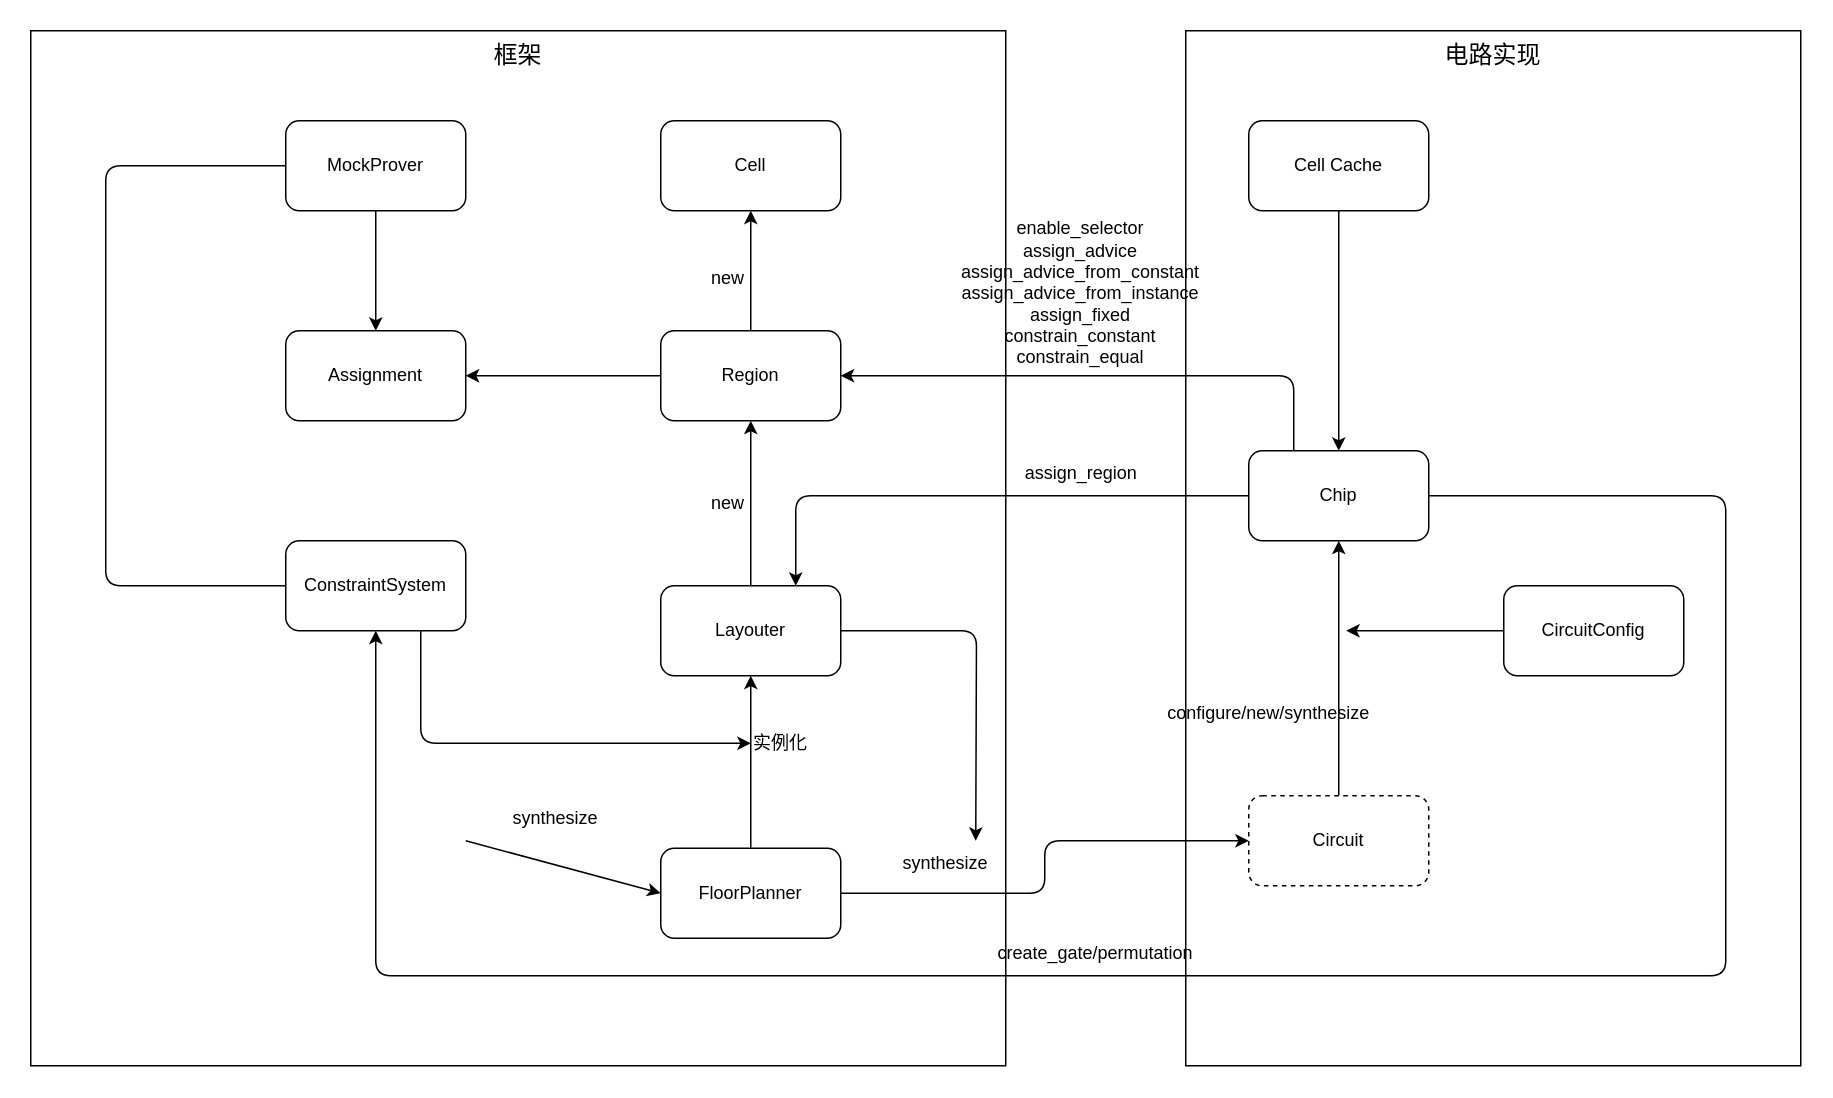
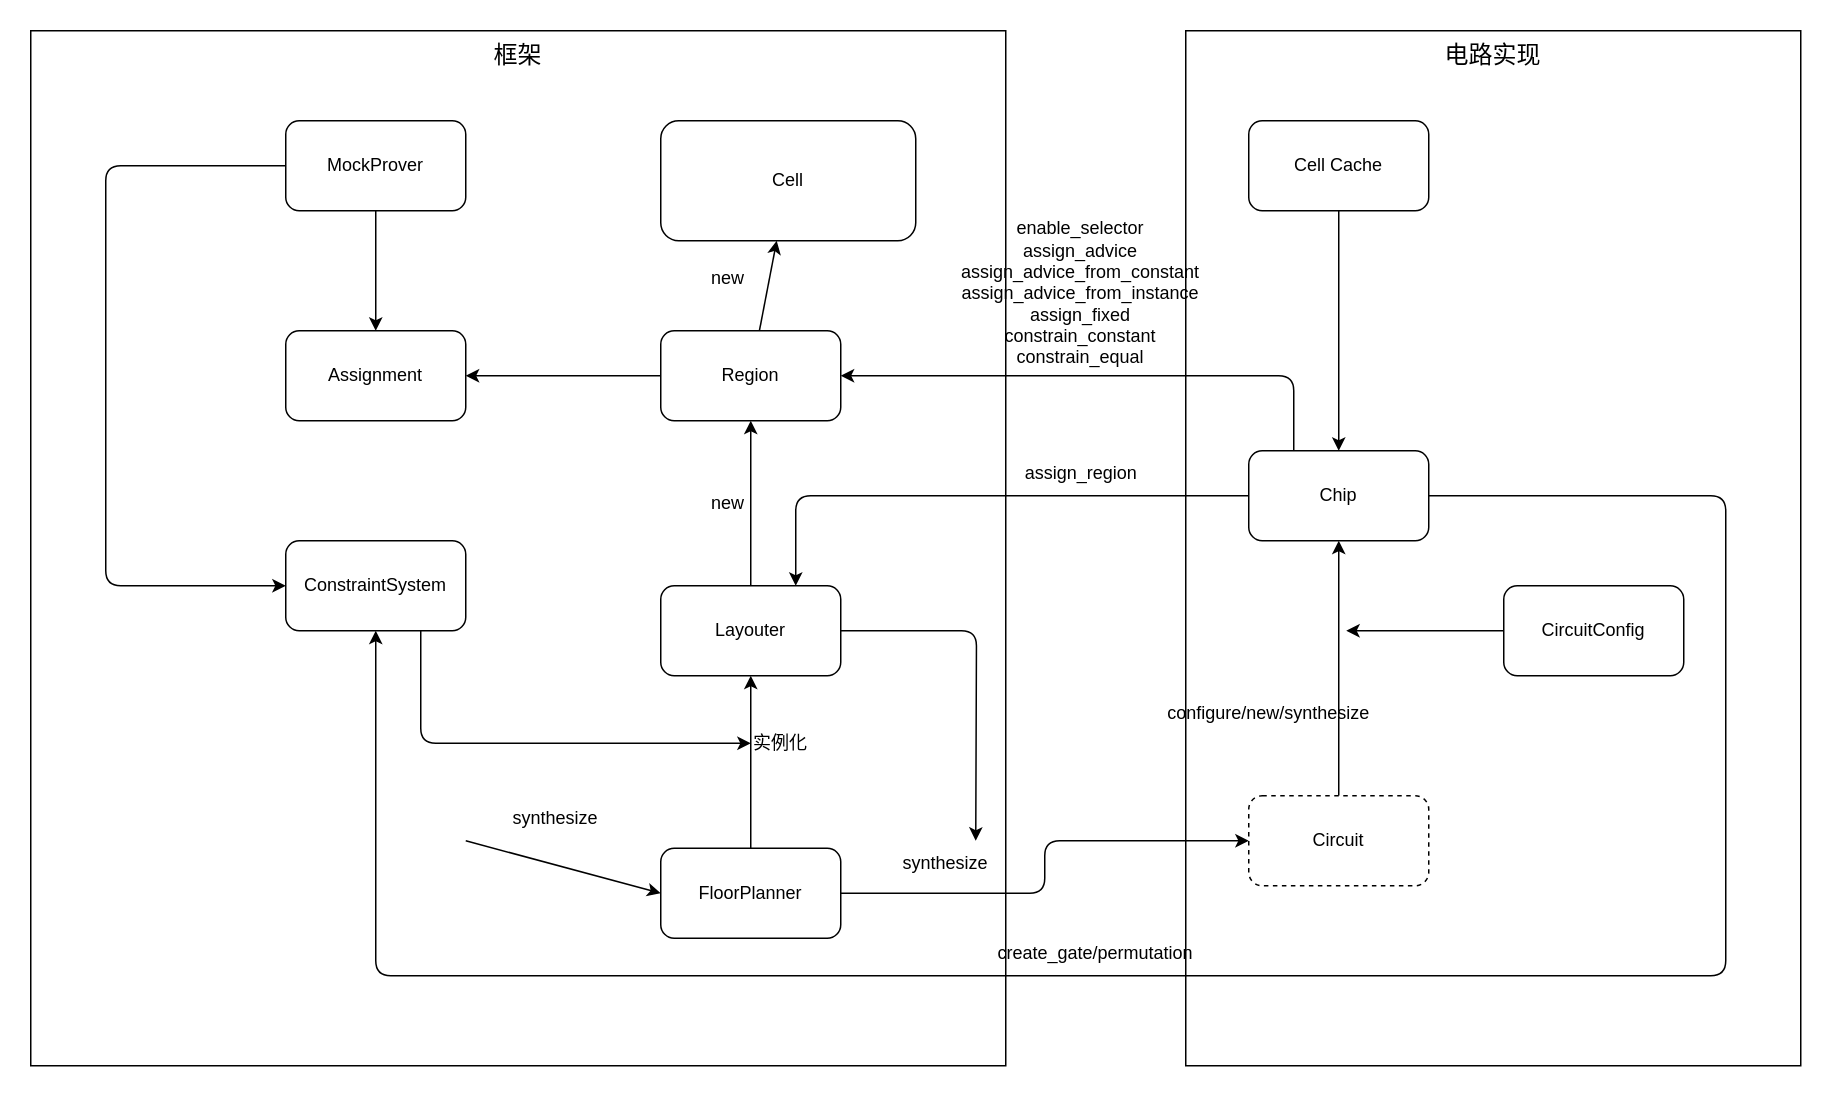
(751, 166) -> (788, 181)
(278, 586) -> (274, 586)
